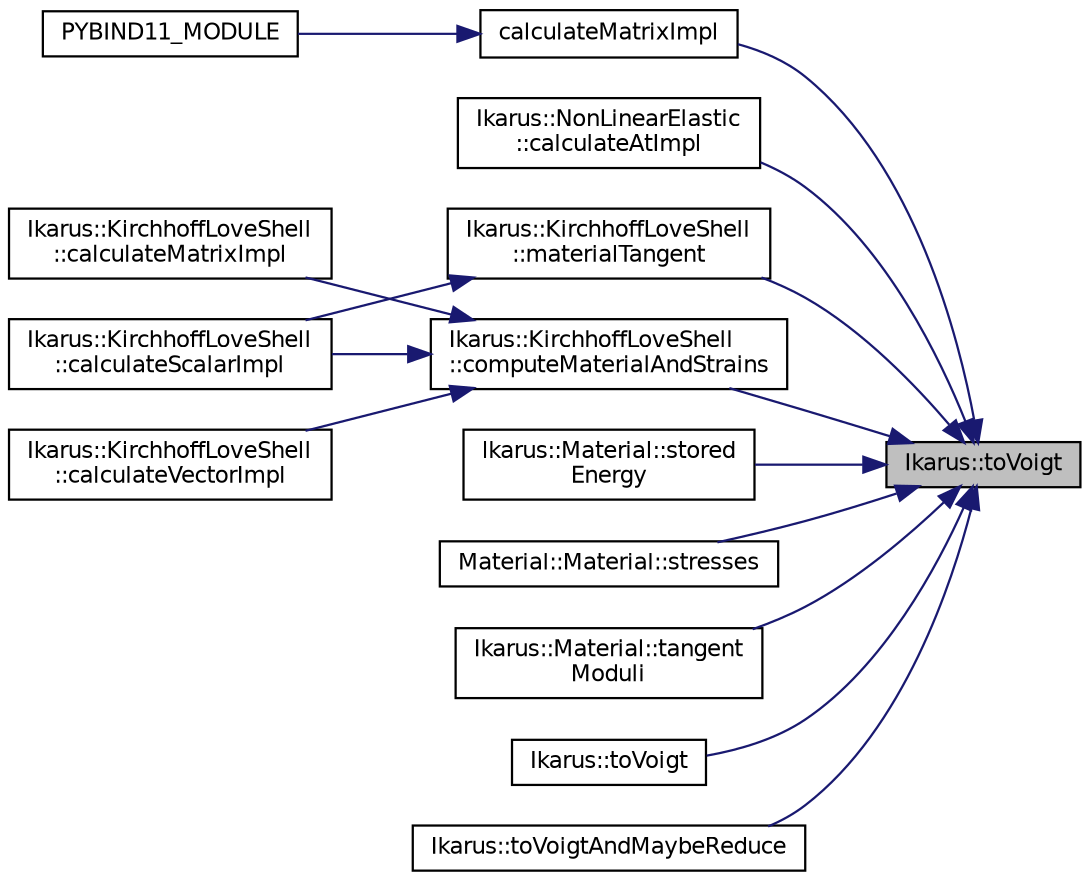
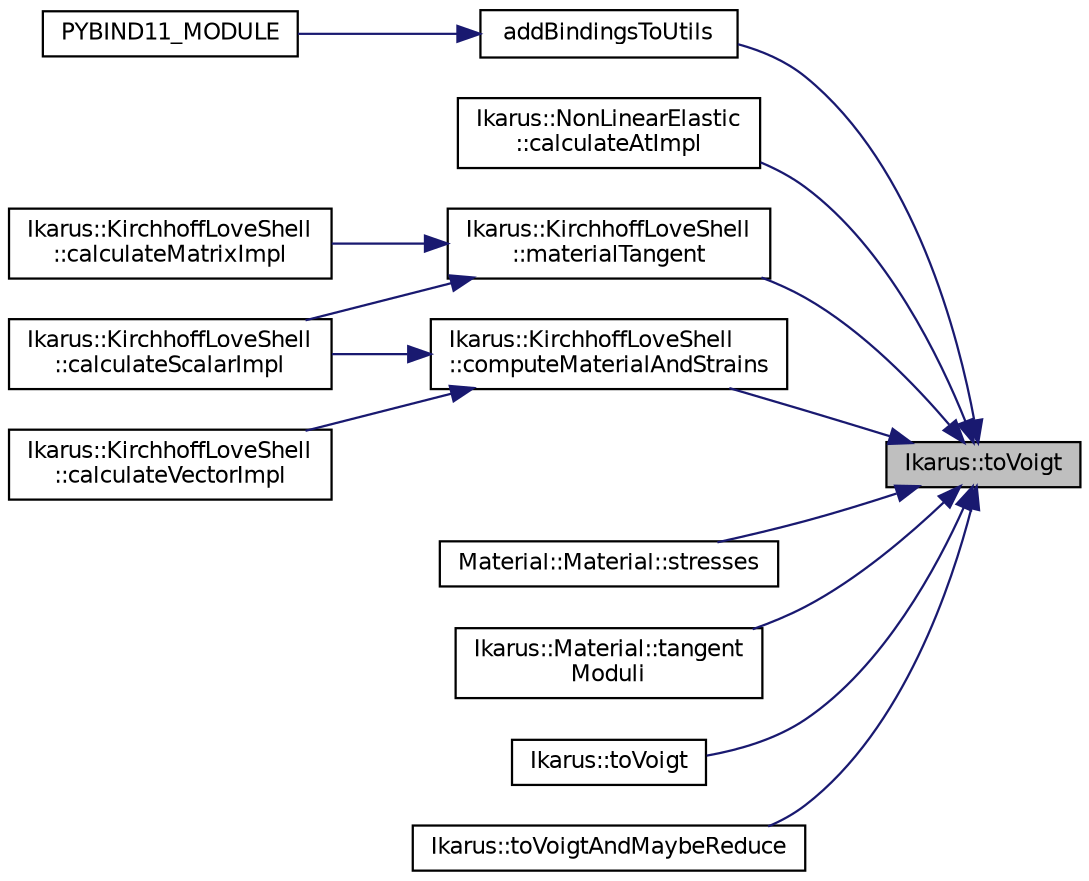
(609, 34) -> (609, 34)
(360, 291) -> (378, 244)
(609, 465) -> none
